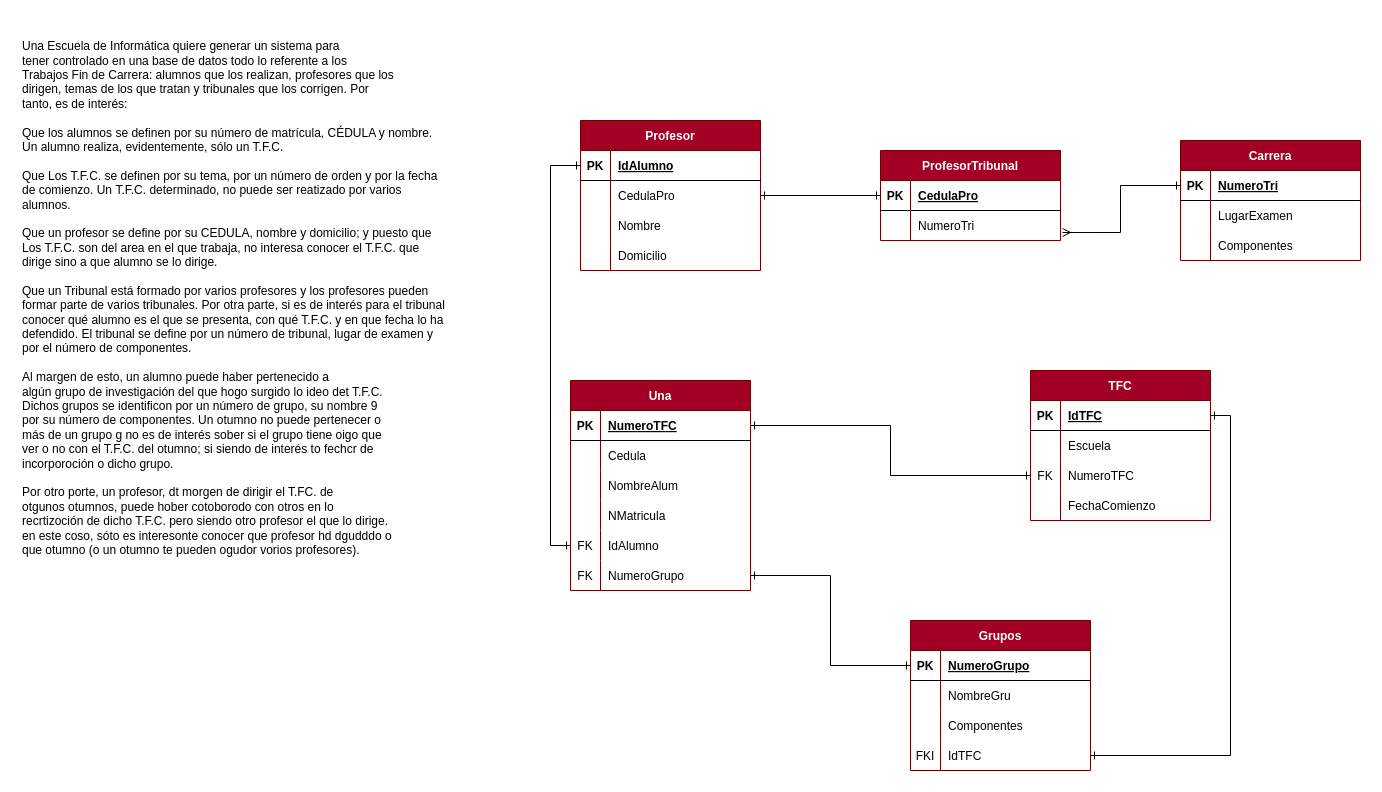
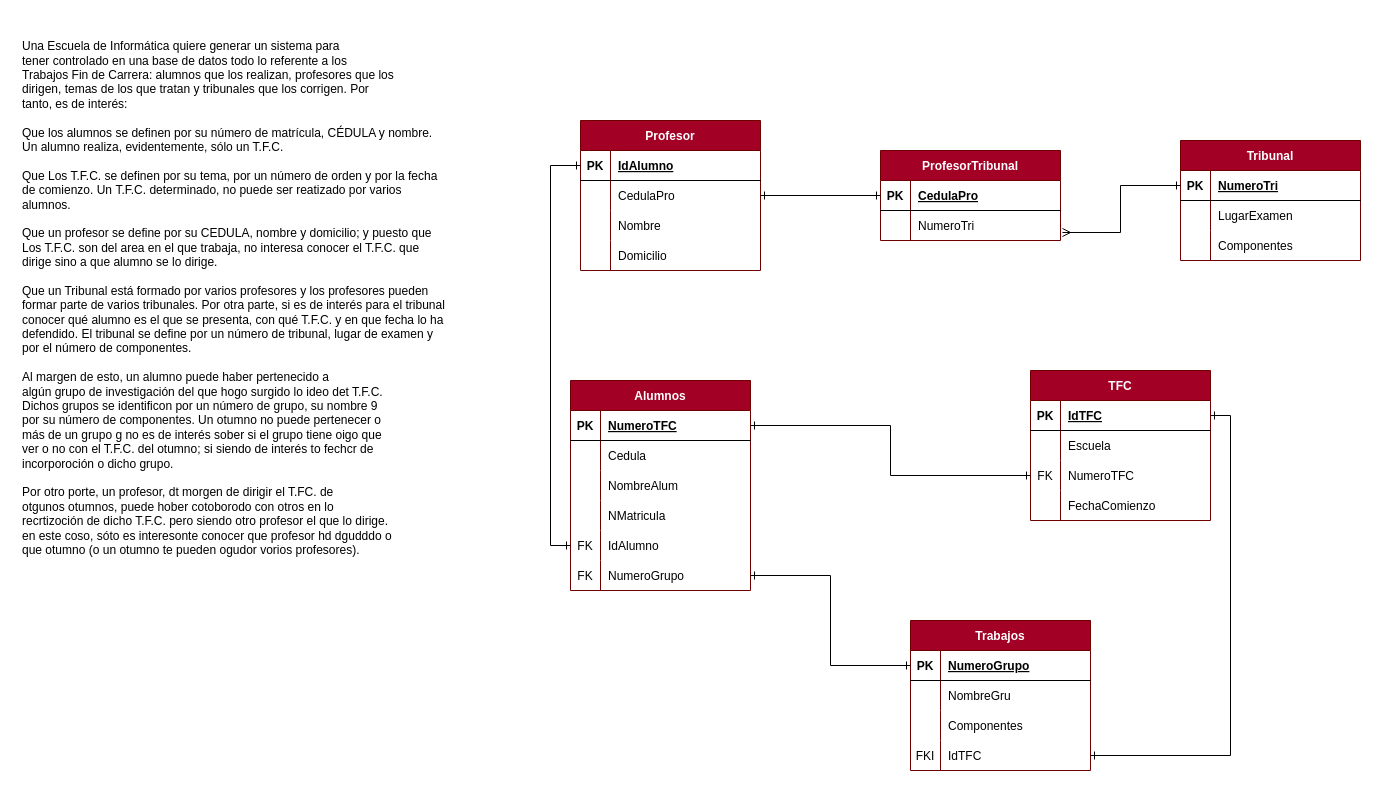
(1270, 156) -> (1270, 156)
(660, 396) -> (660, 396)
(1000, 636) -> (1000, 636)
